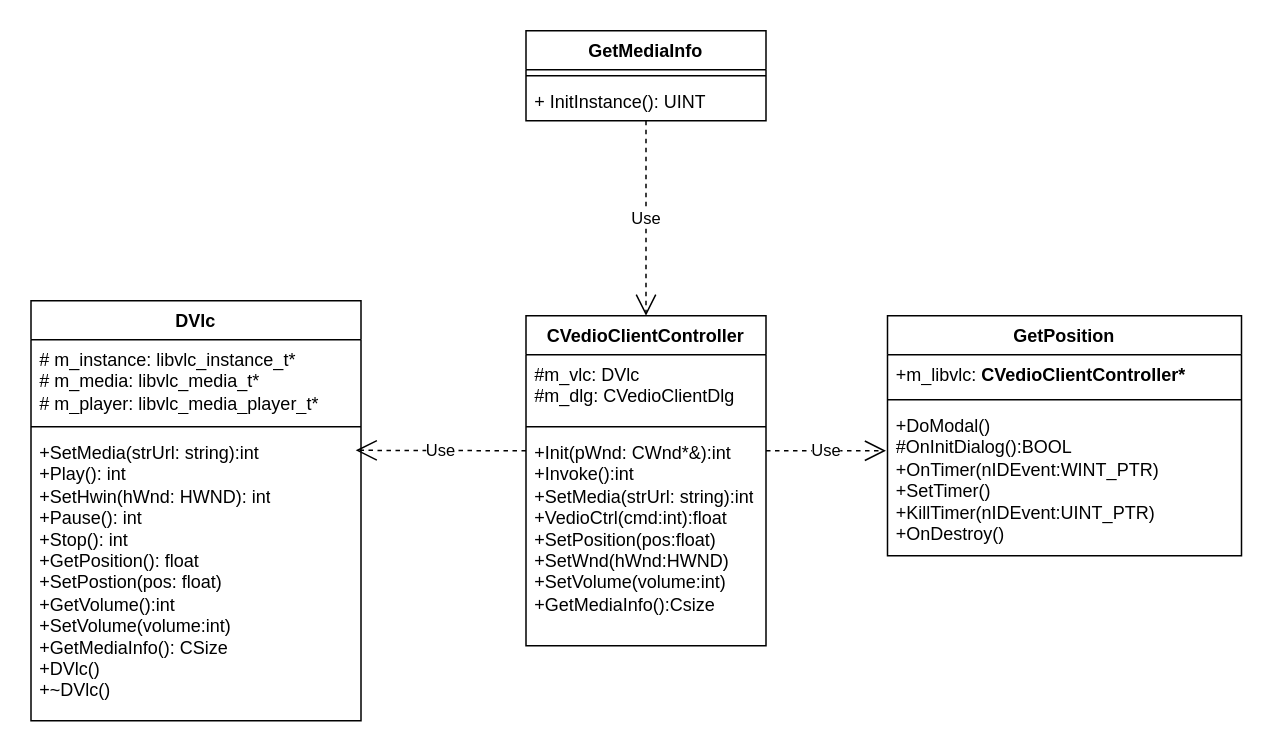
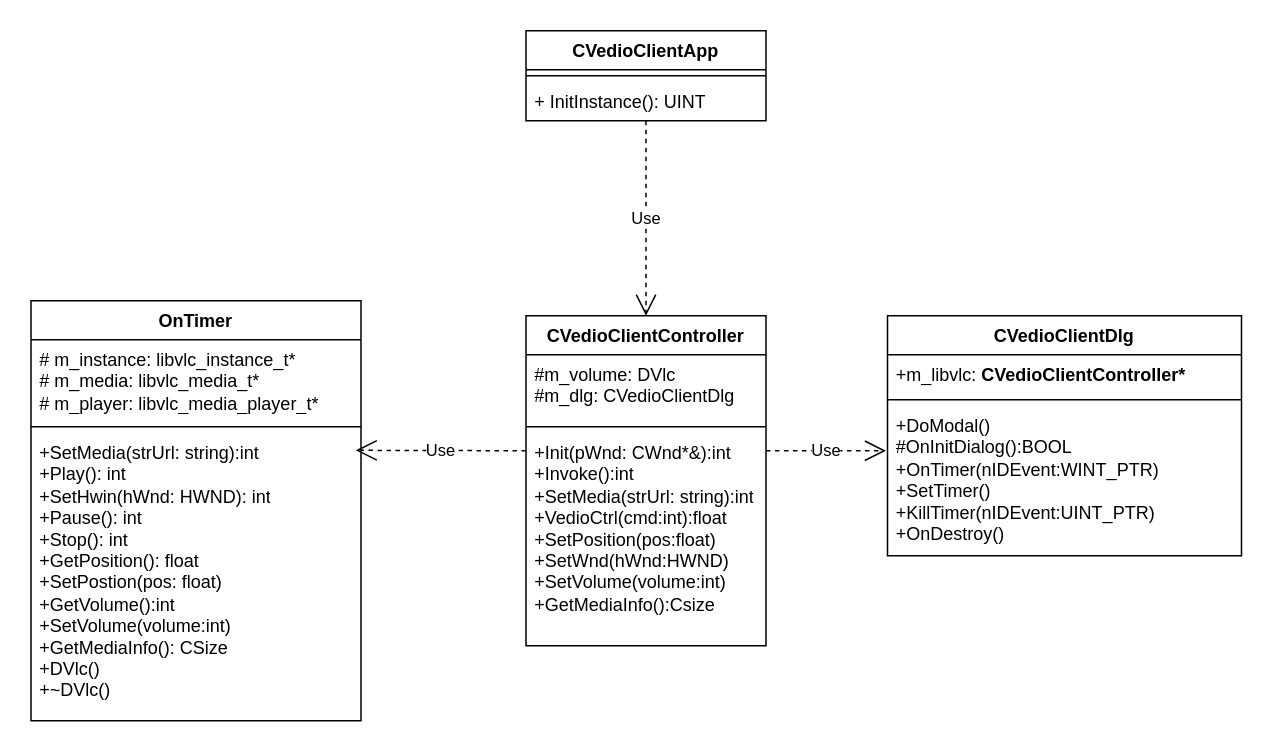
(646, 52) -> (646, 52)
(196, 322) -> (196, 322)
(1064, 337) -> (1064, 337)
(634, 387) -> (634, 387)
